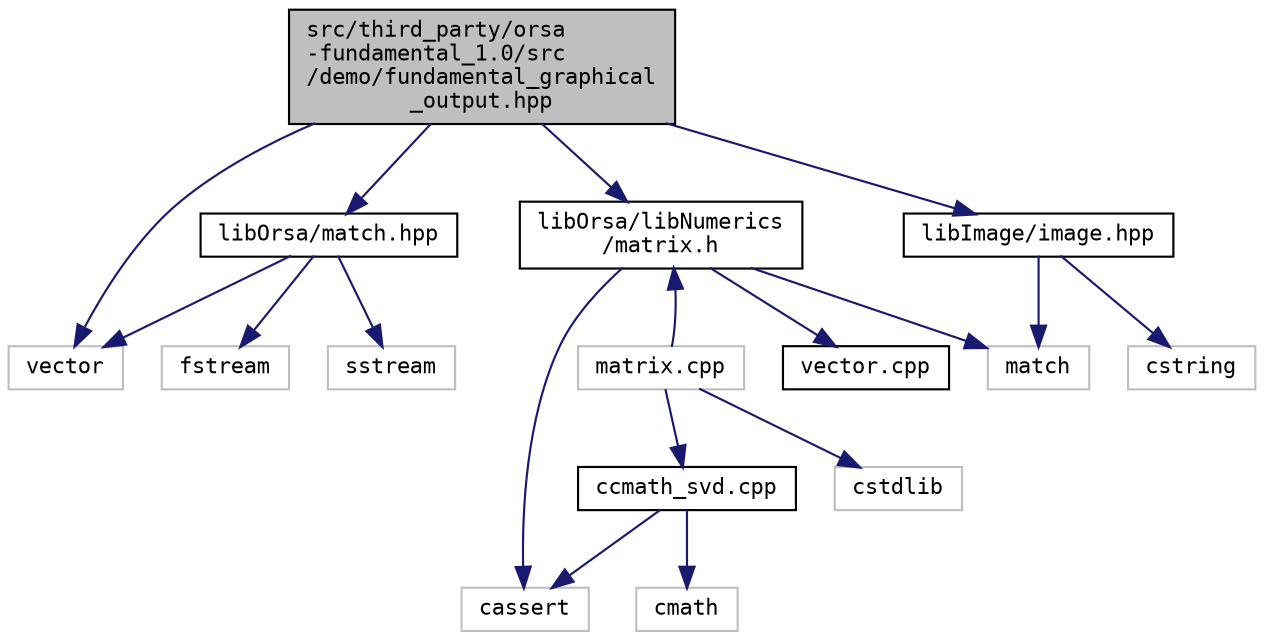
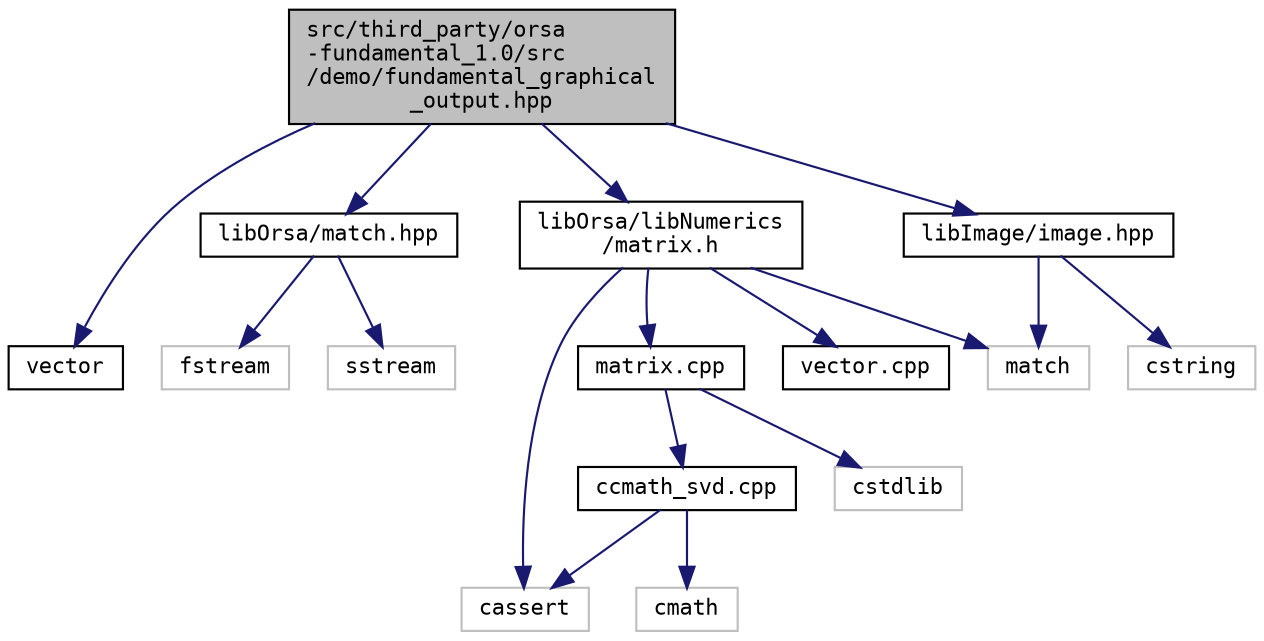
(207, 297) -> none
(675, 318) -> (647, 297)
(66, 368) -> (66, 368)
(661, 368) -> (661, 368)
